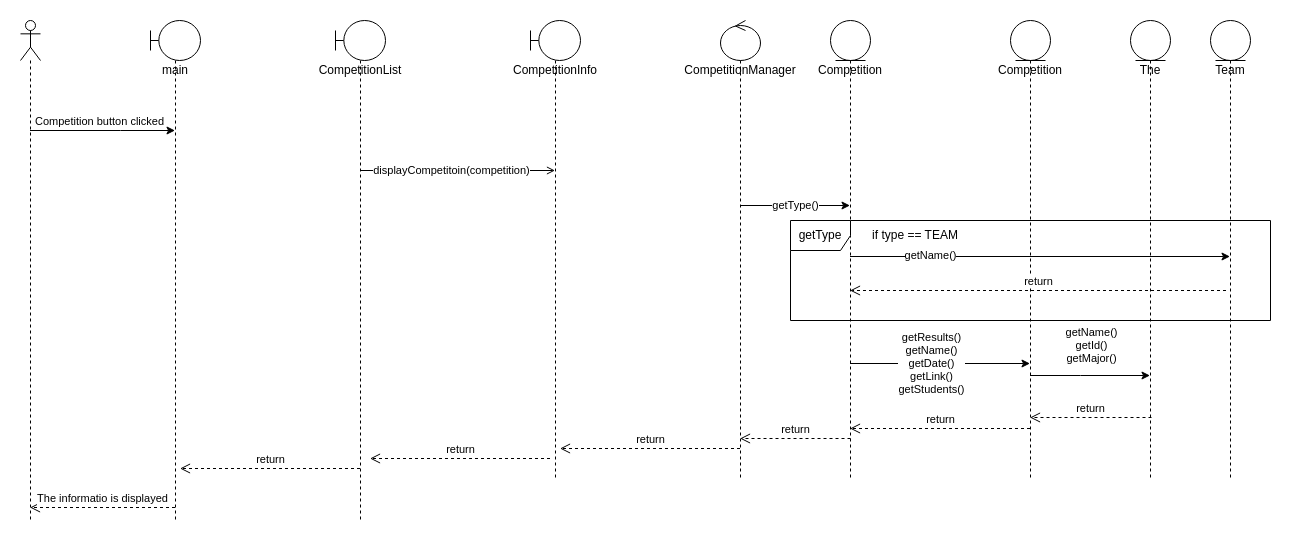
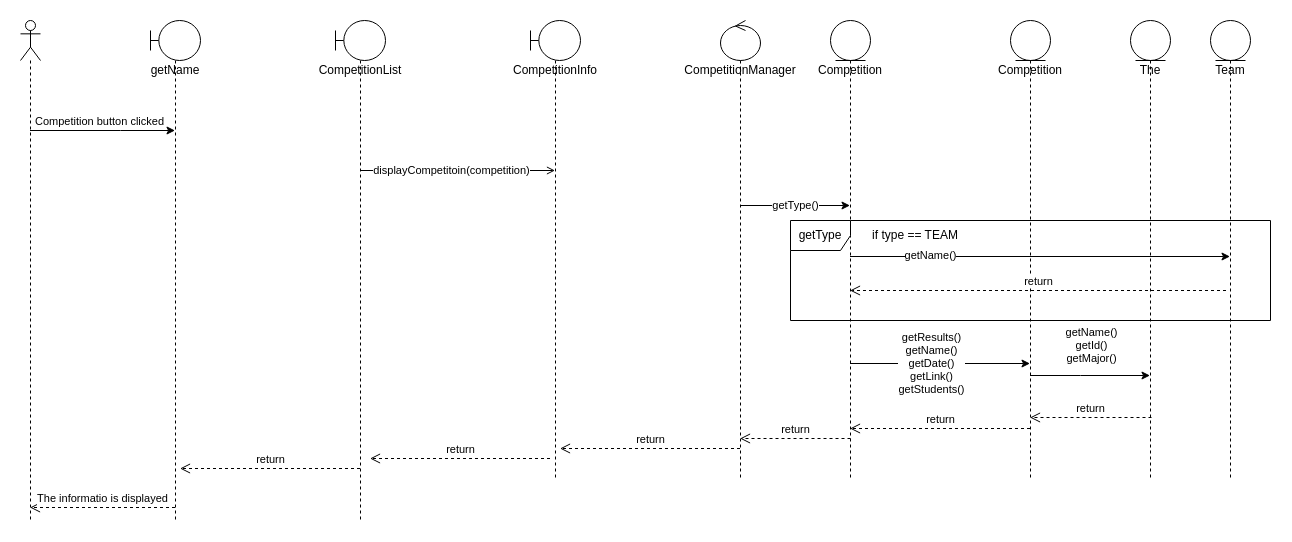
(176, 71) -> (176, 71)
